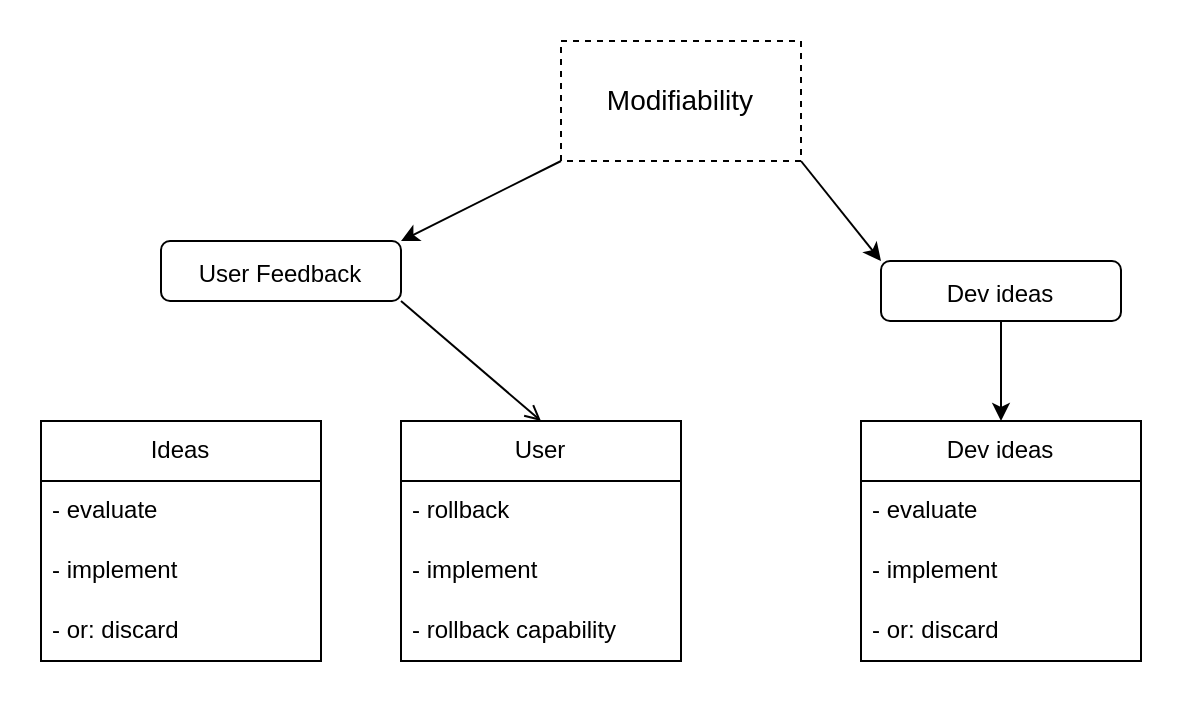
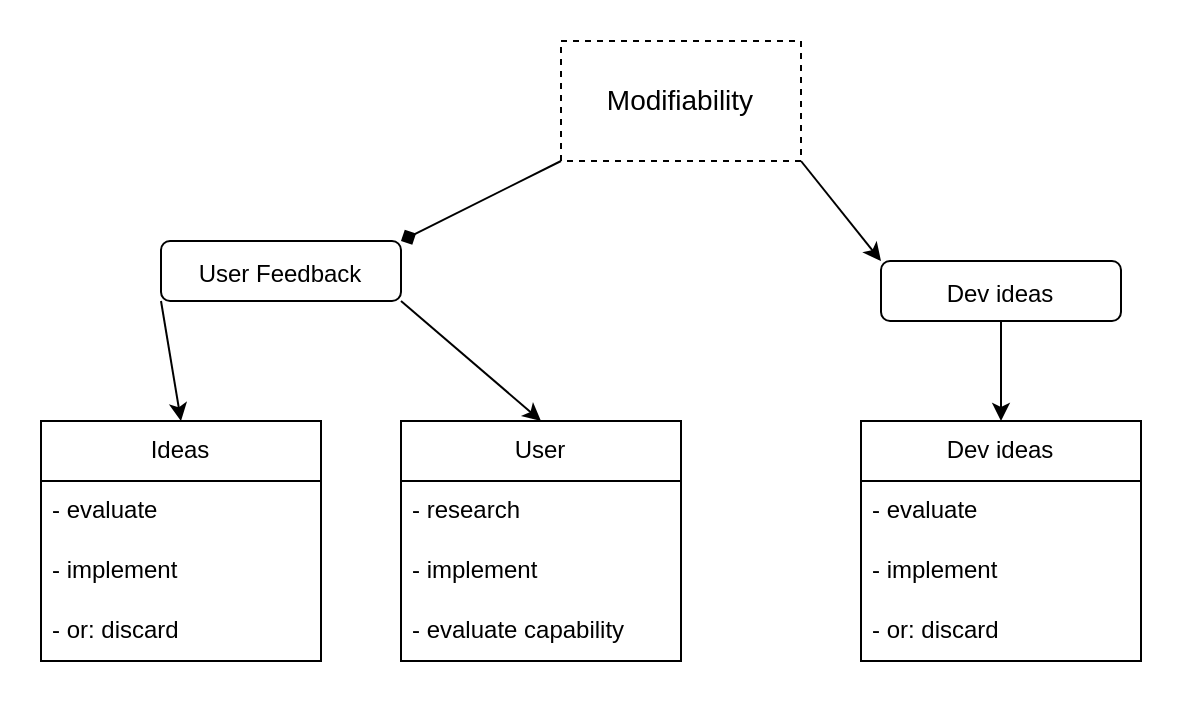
(415, 234) -> (417, 233)
none -> (170, 355)
(532, 414) -> (530, 411)
(471, 511) -> (477, 511)
(532, 631) -> (535, 631)
